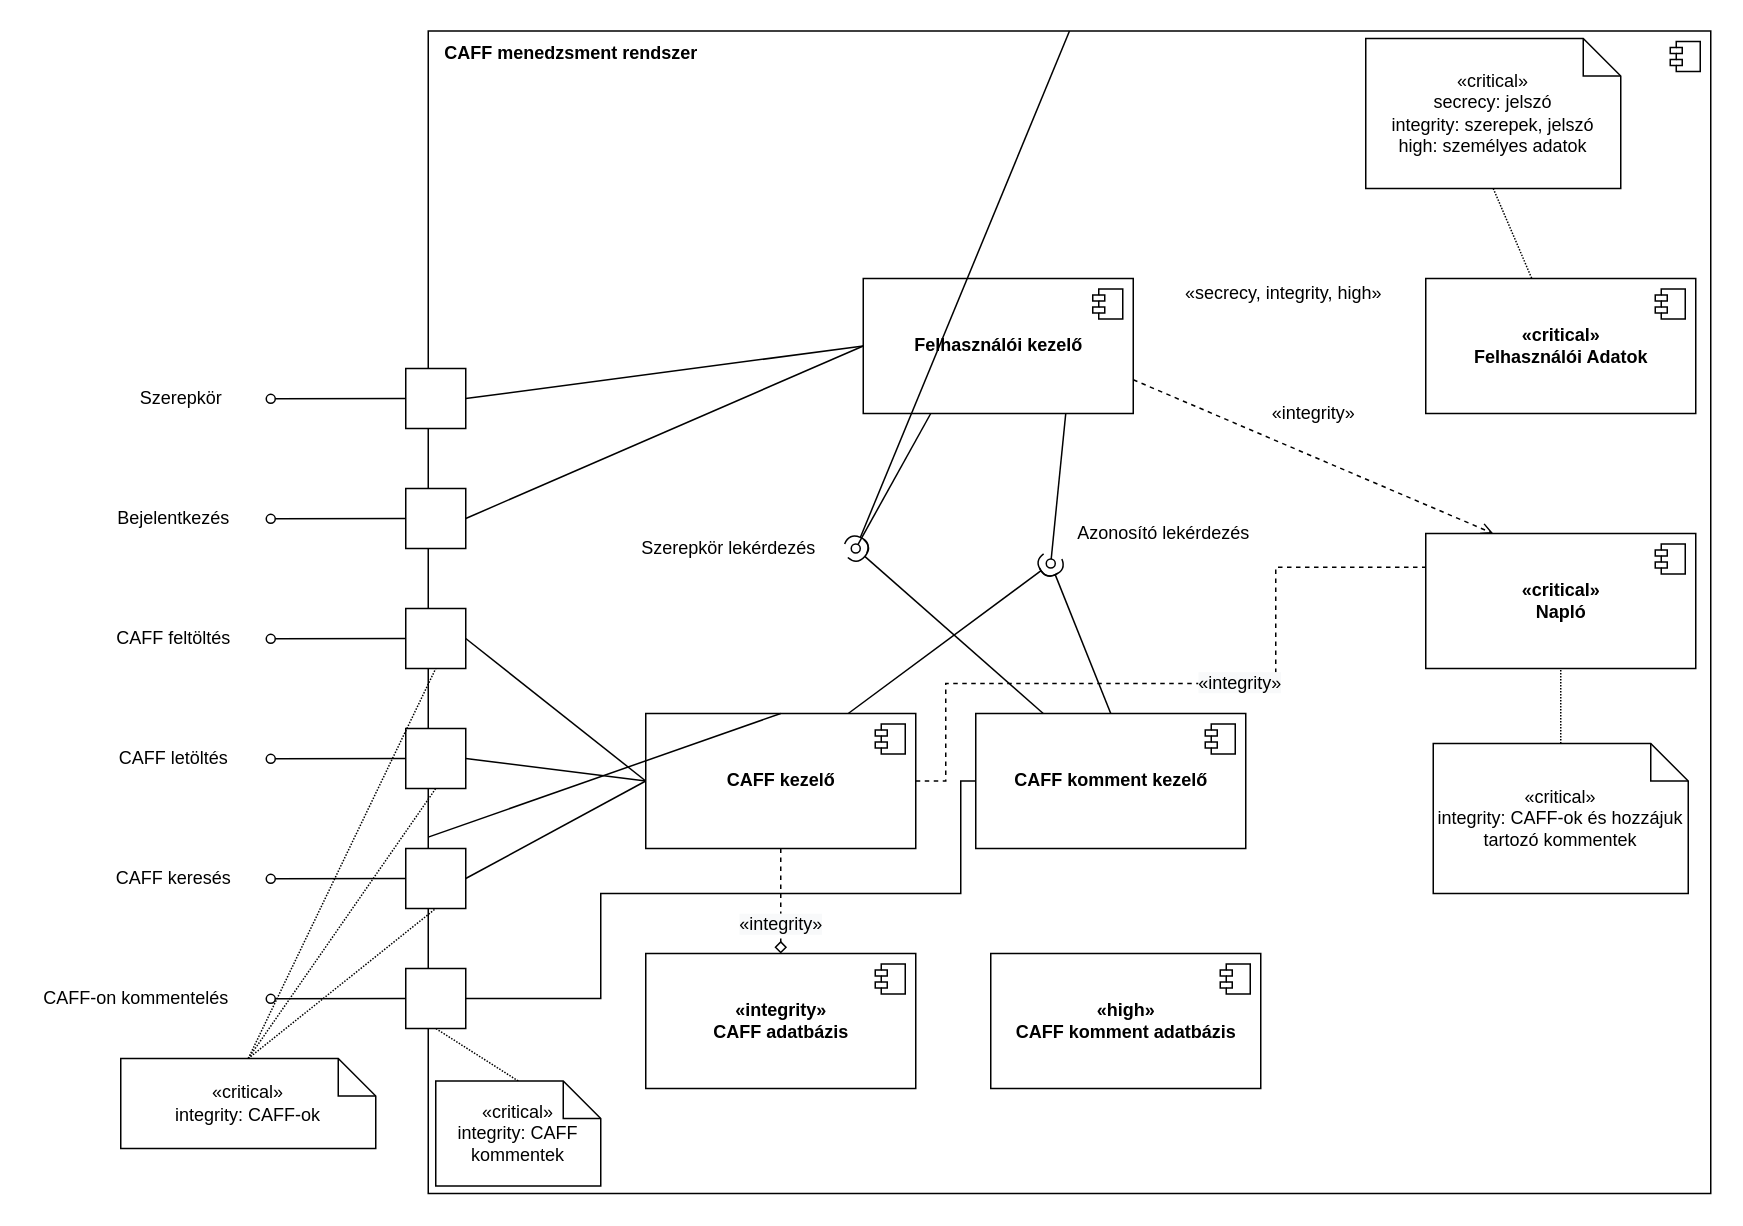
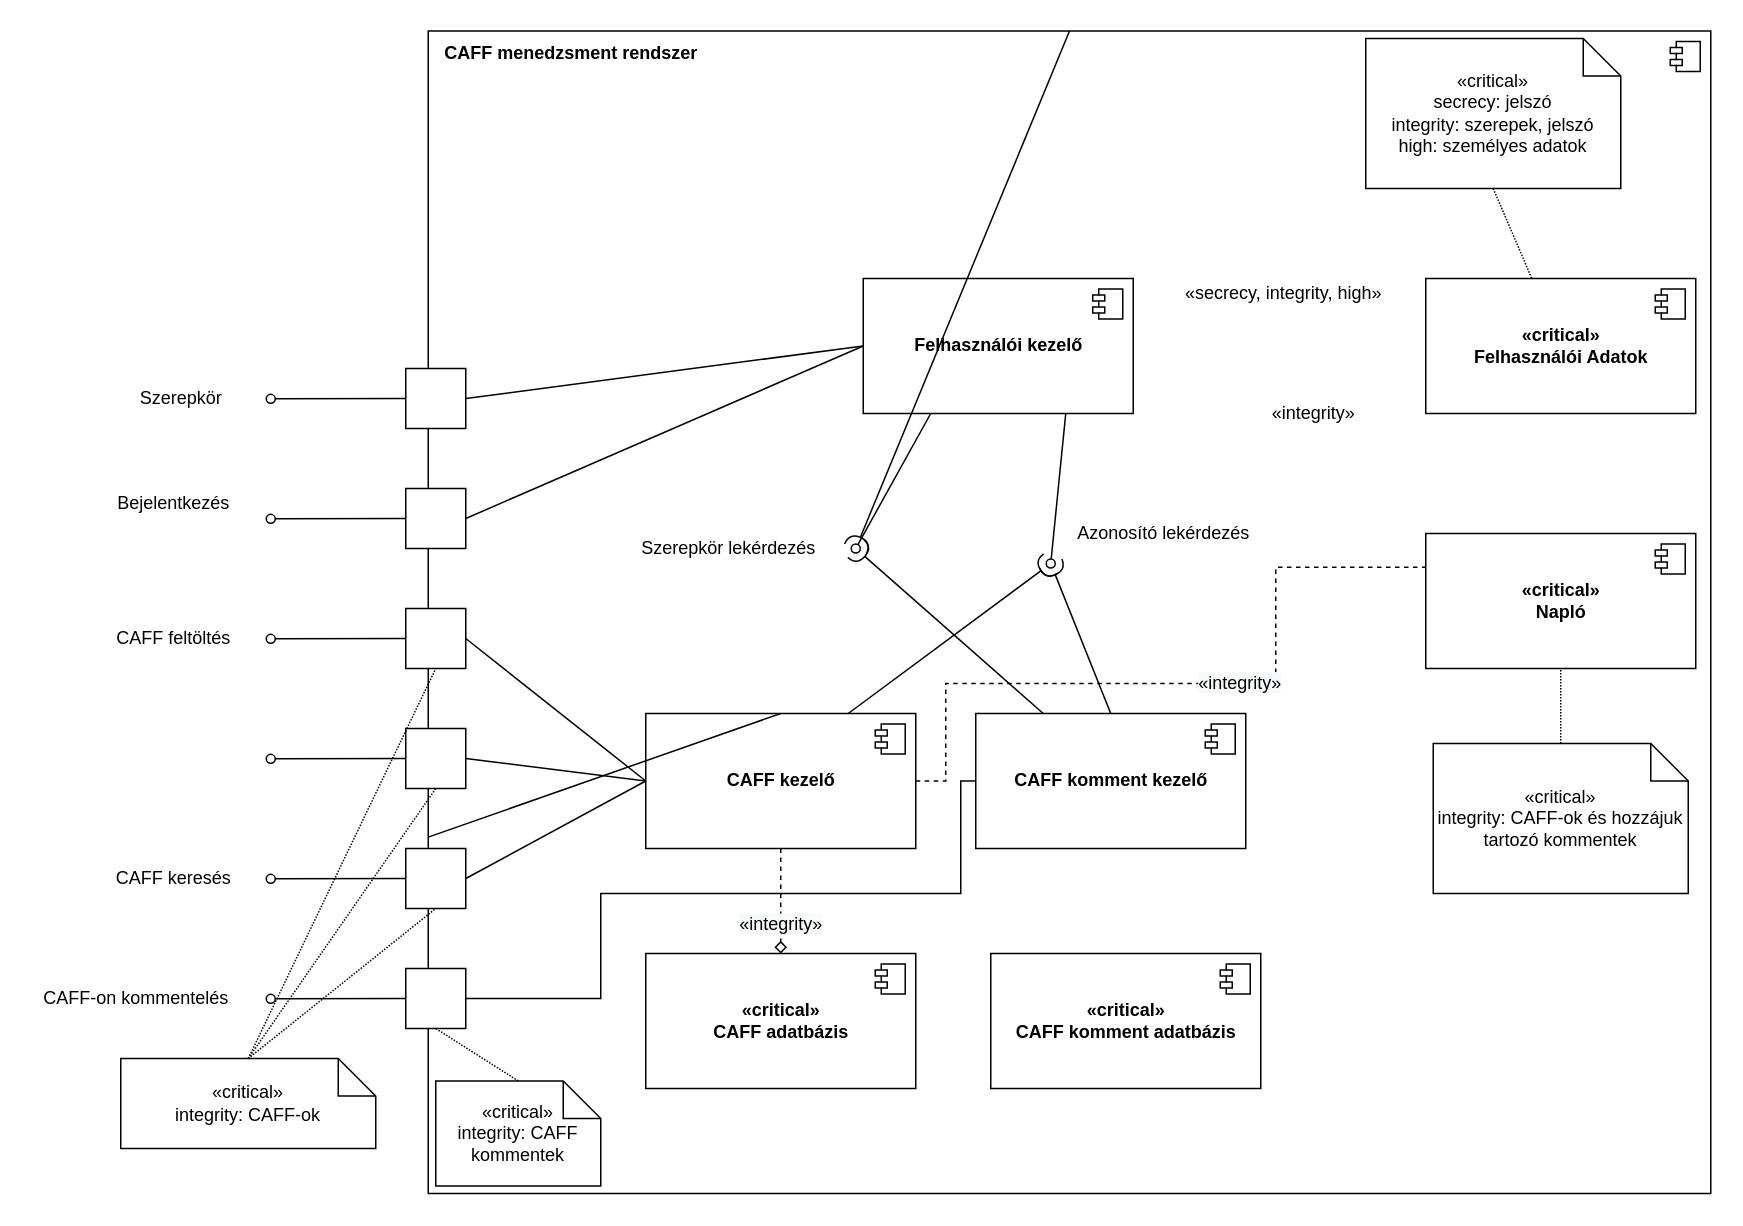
(1312, 456) -> none
(173, 518) -> (173, 503)
(173, 758) -> none
(782, 1021) -> (782, 1021)
(1127, 1021) -> (1127, 1021)
